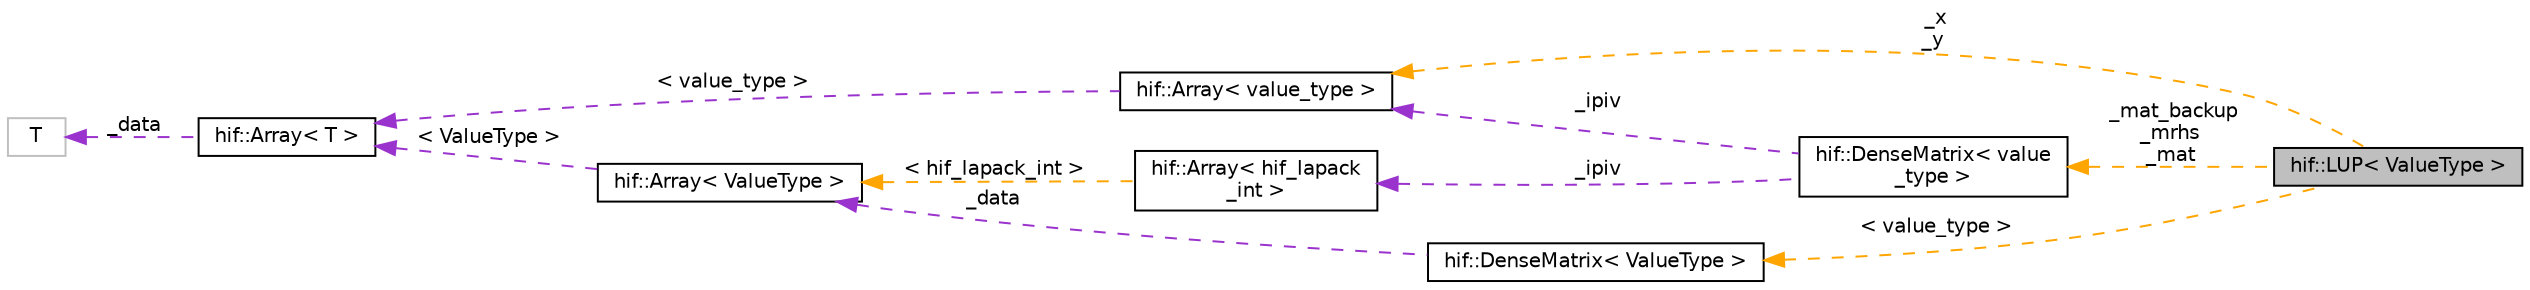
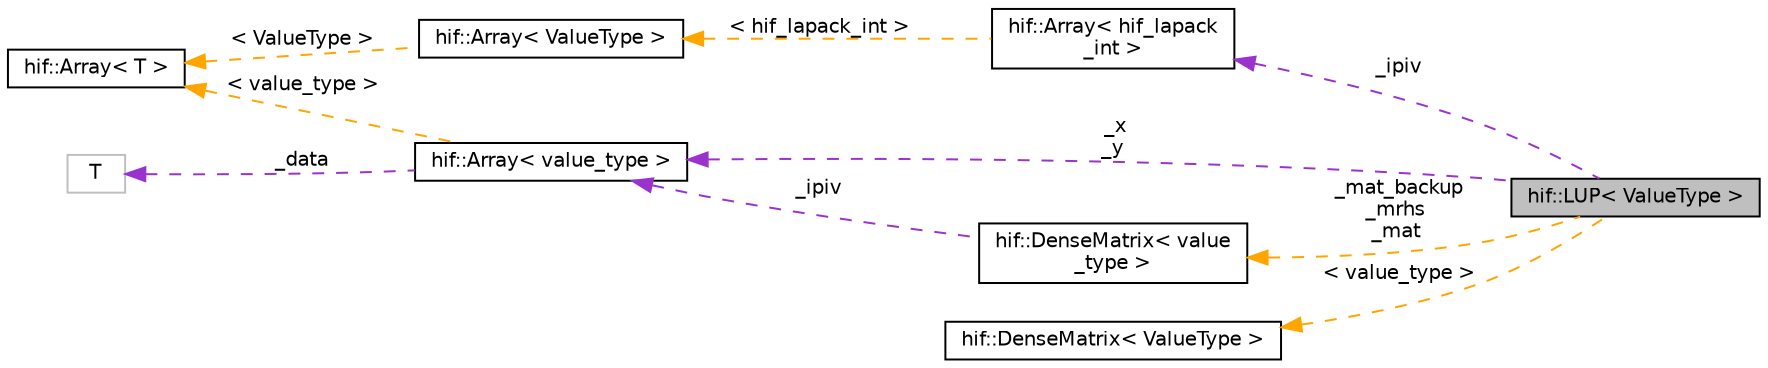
(1896, 53) -> (1110, 162)
(757, 99) -> (332, 117)
(142, 137) -> (280, 174)
(496, 159) -> (312, 54)
(1598, 185) -> (1431, 108)
(1142, 236) -> none
